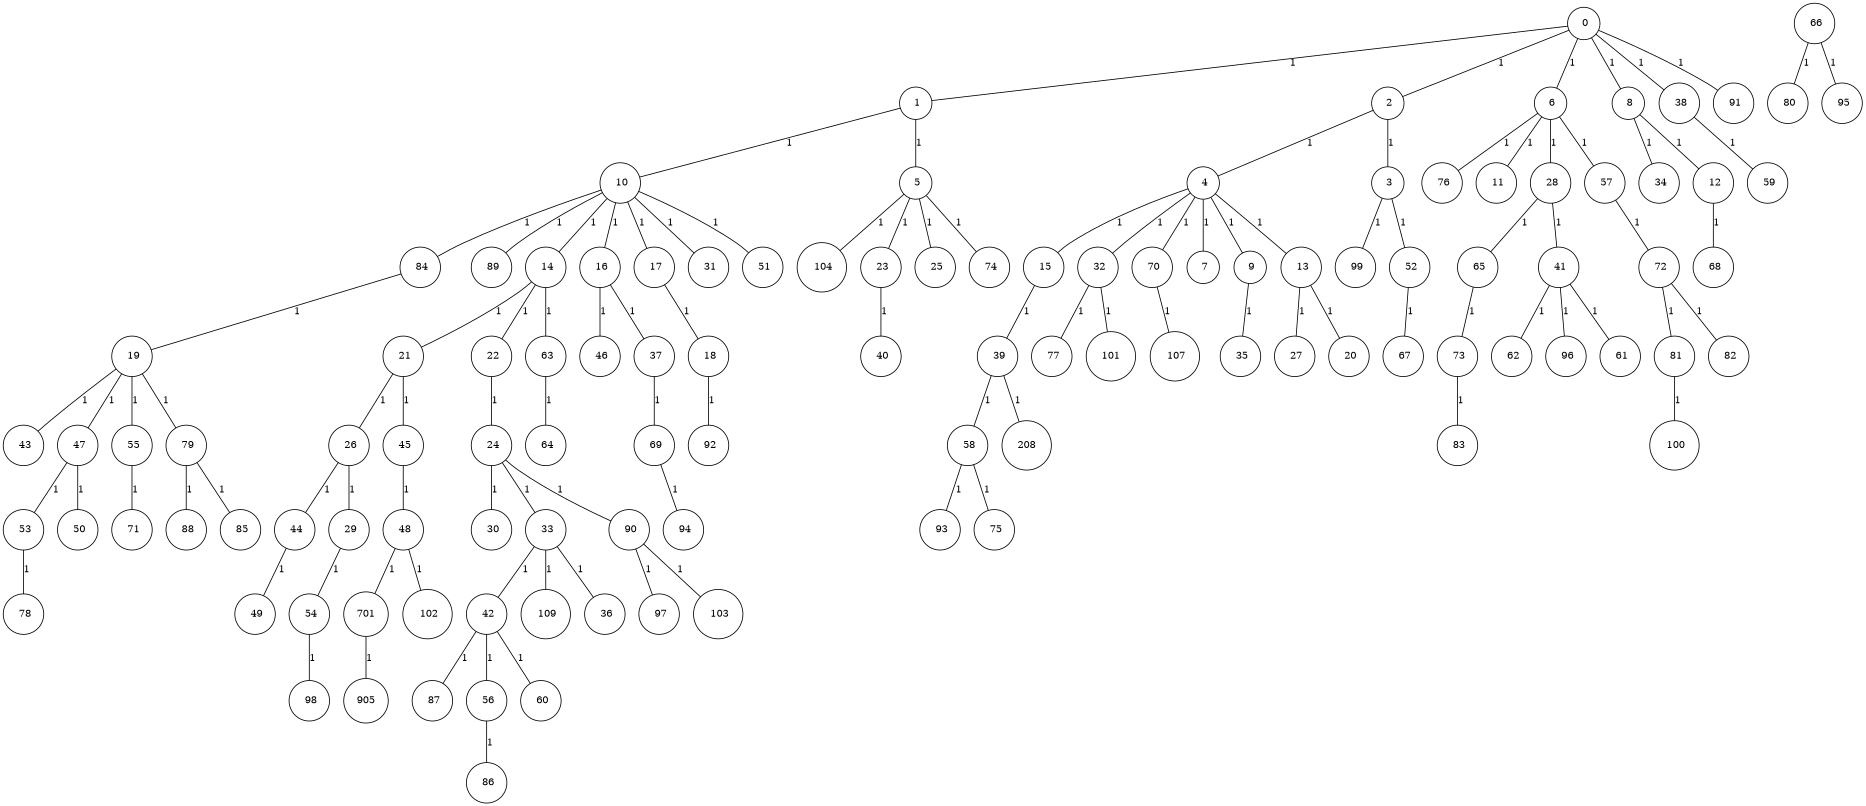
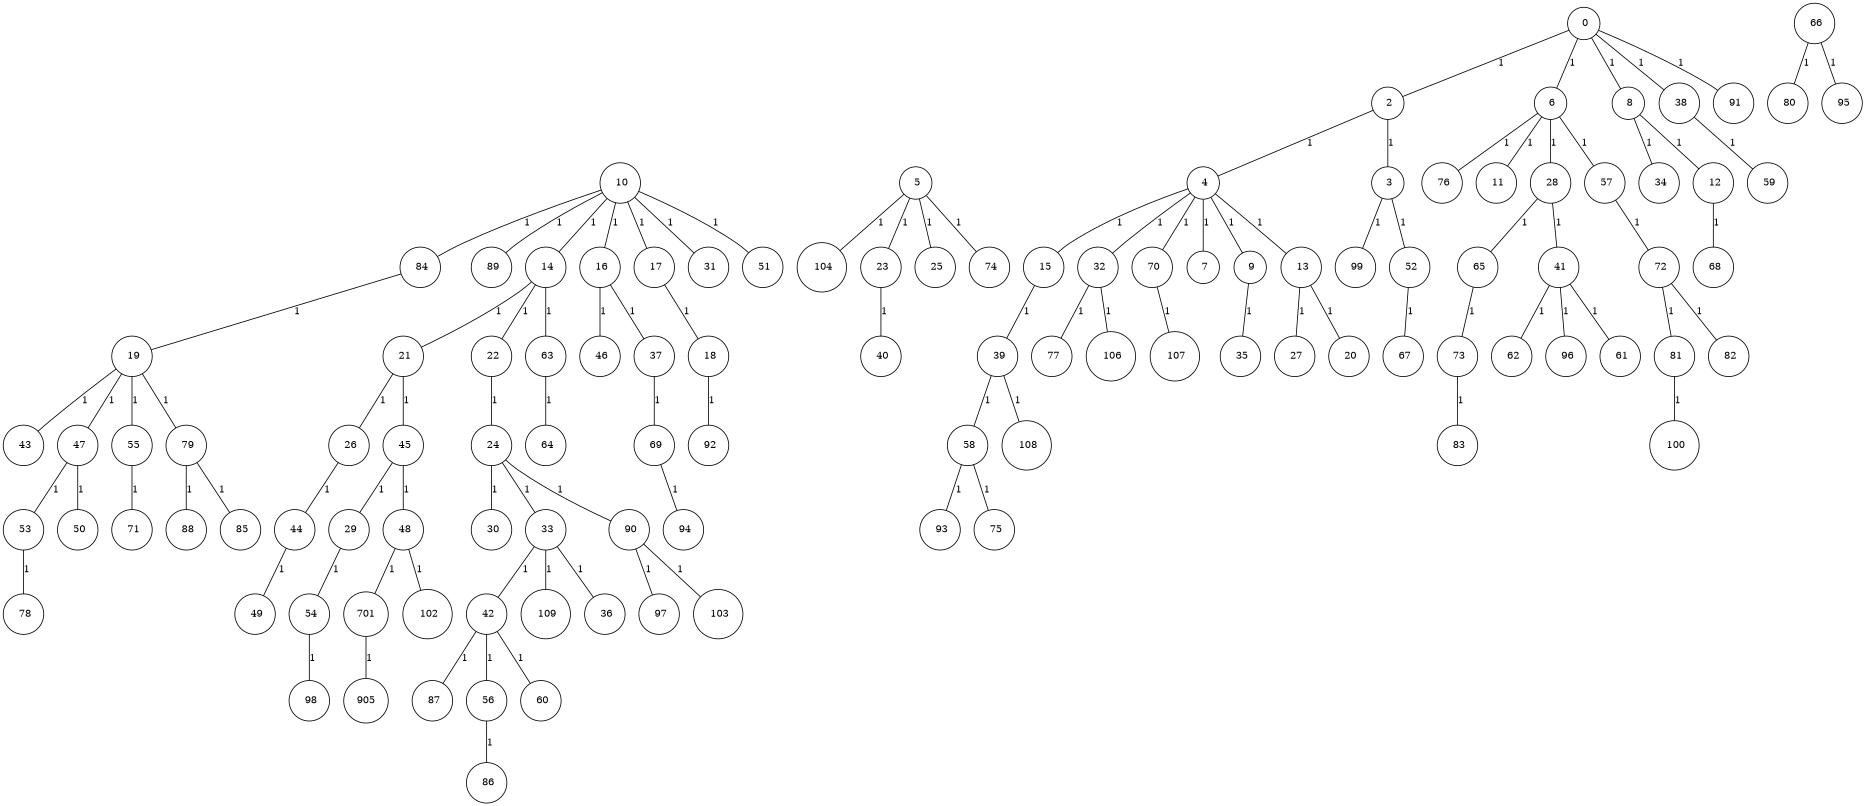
(916, 103) -> none
(1111, 356) -> (1111, 356)
(1027, 445) -> (1027, 445)
(349, 488) -> (376, 488)
